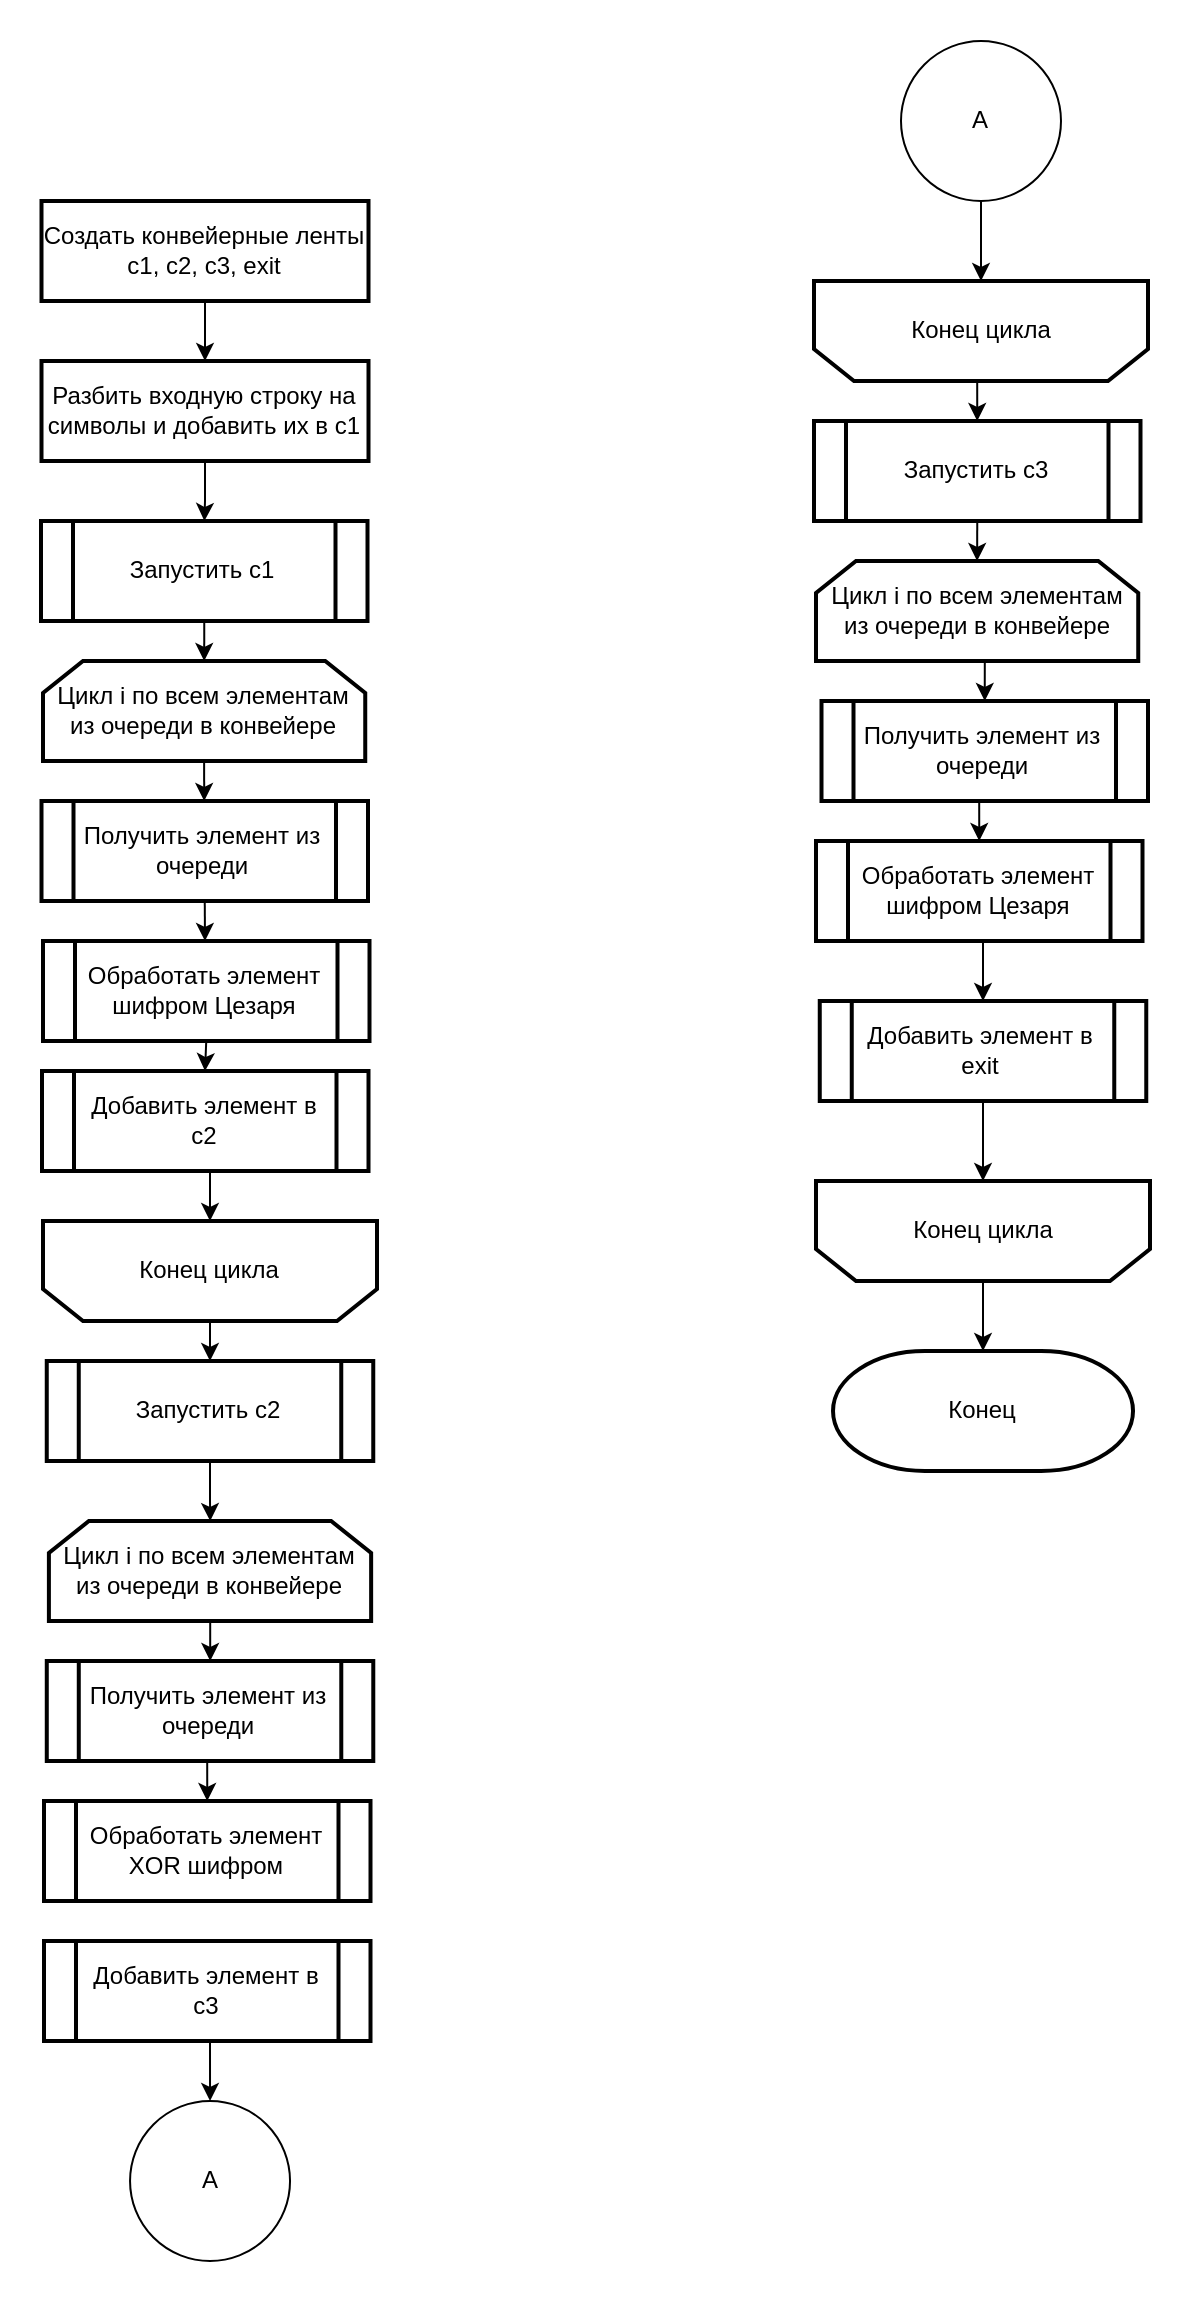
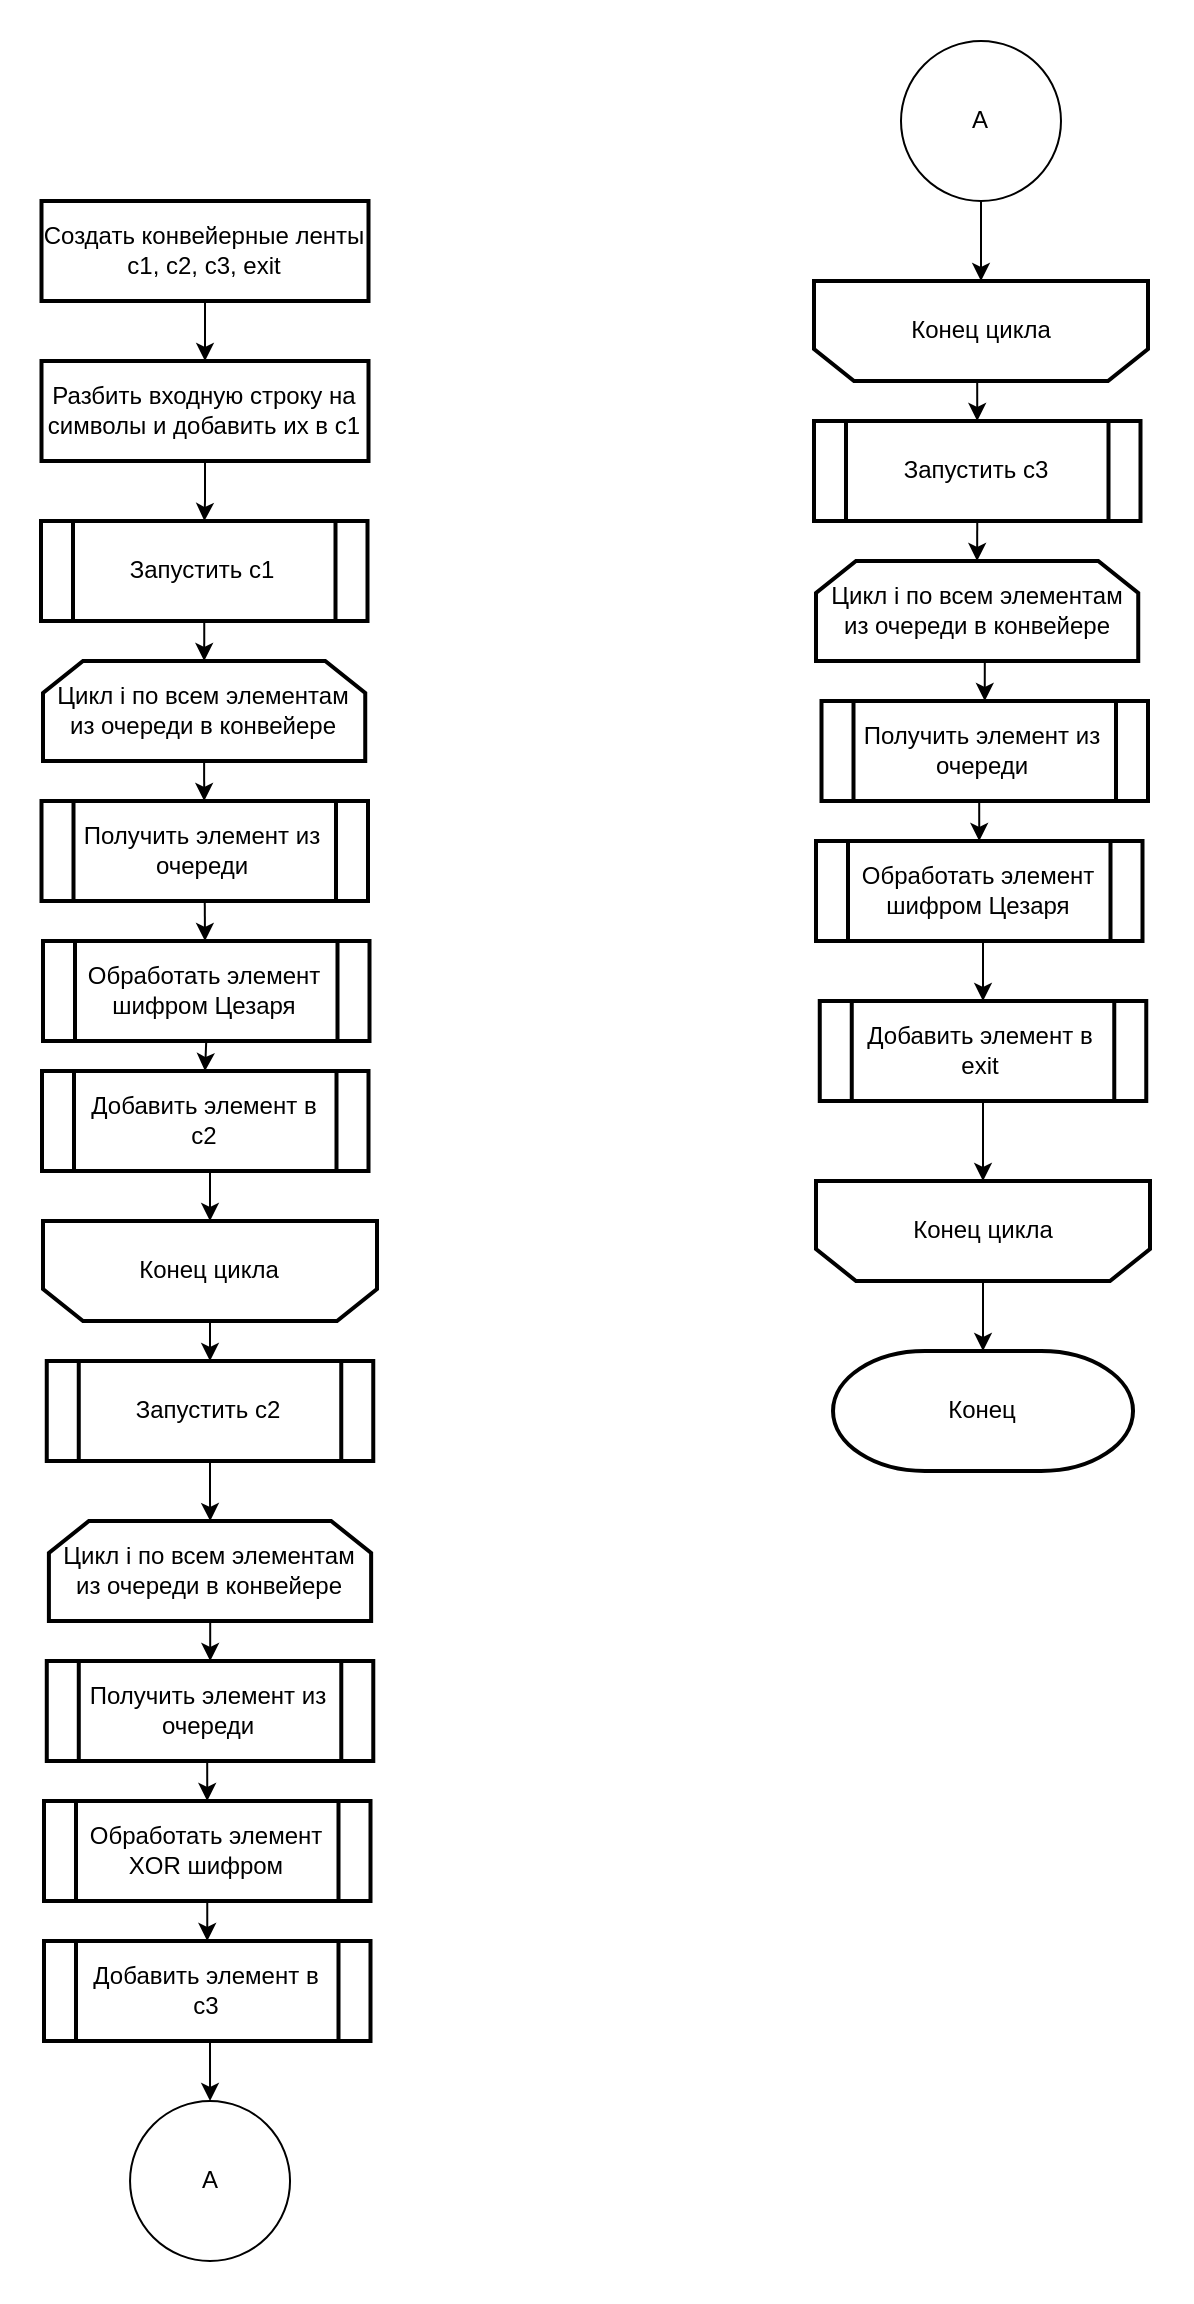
none -> (207, 1914)
